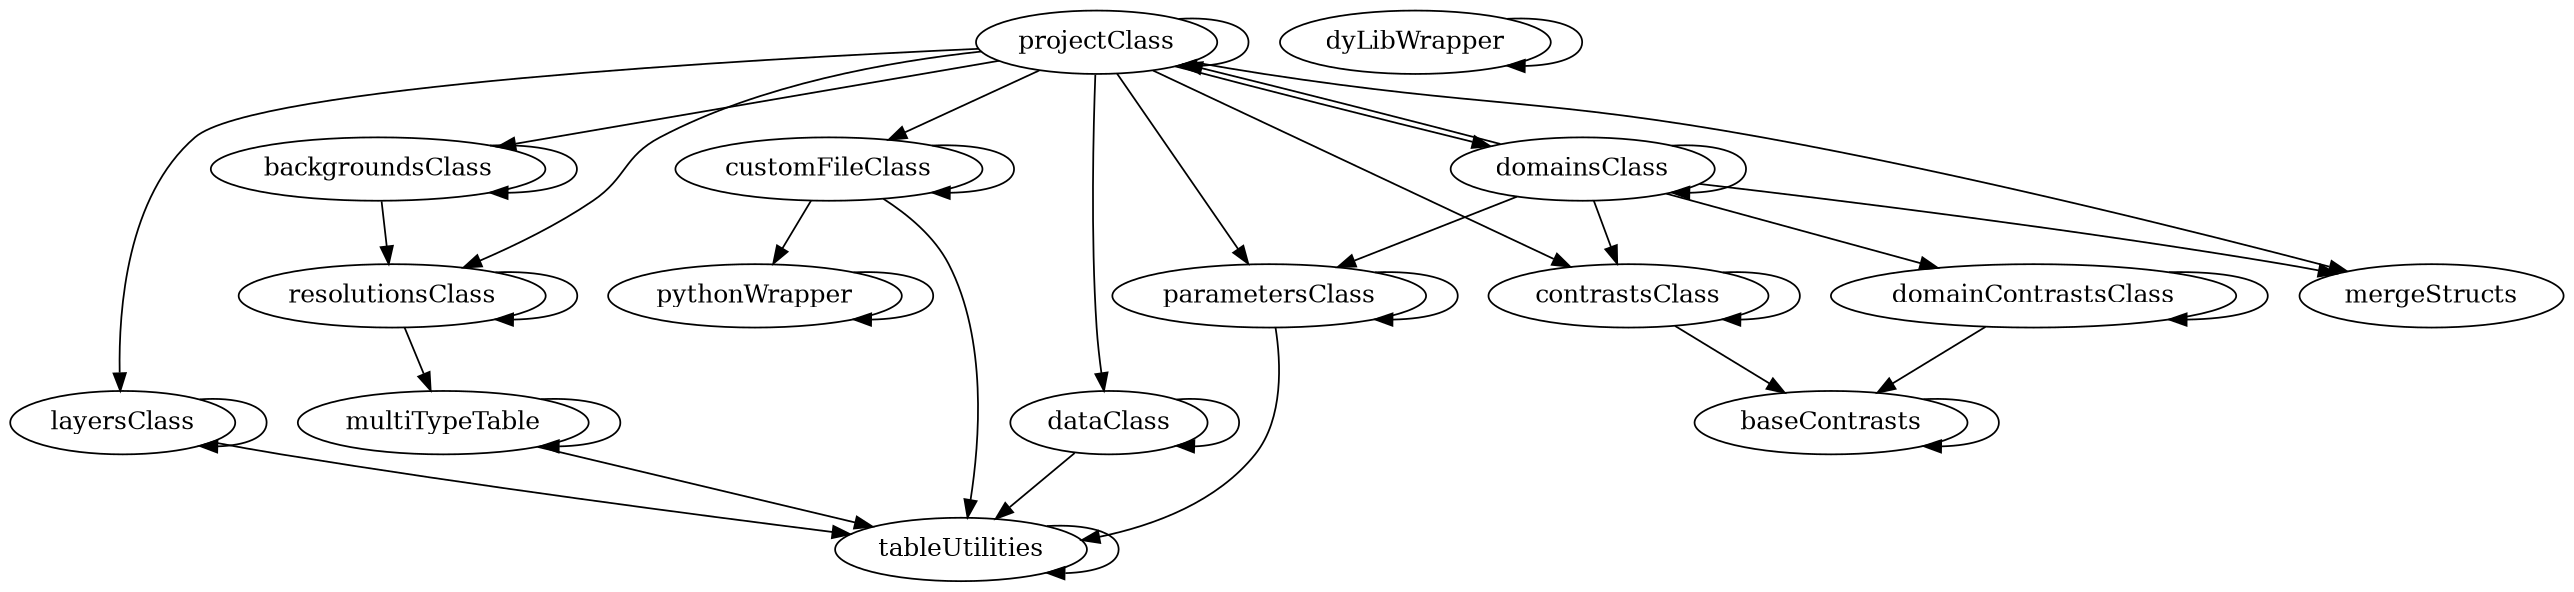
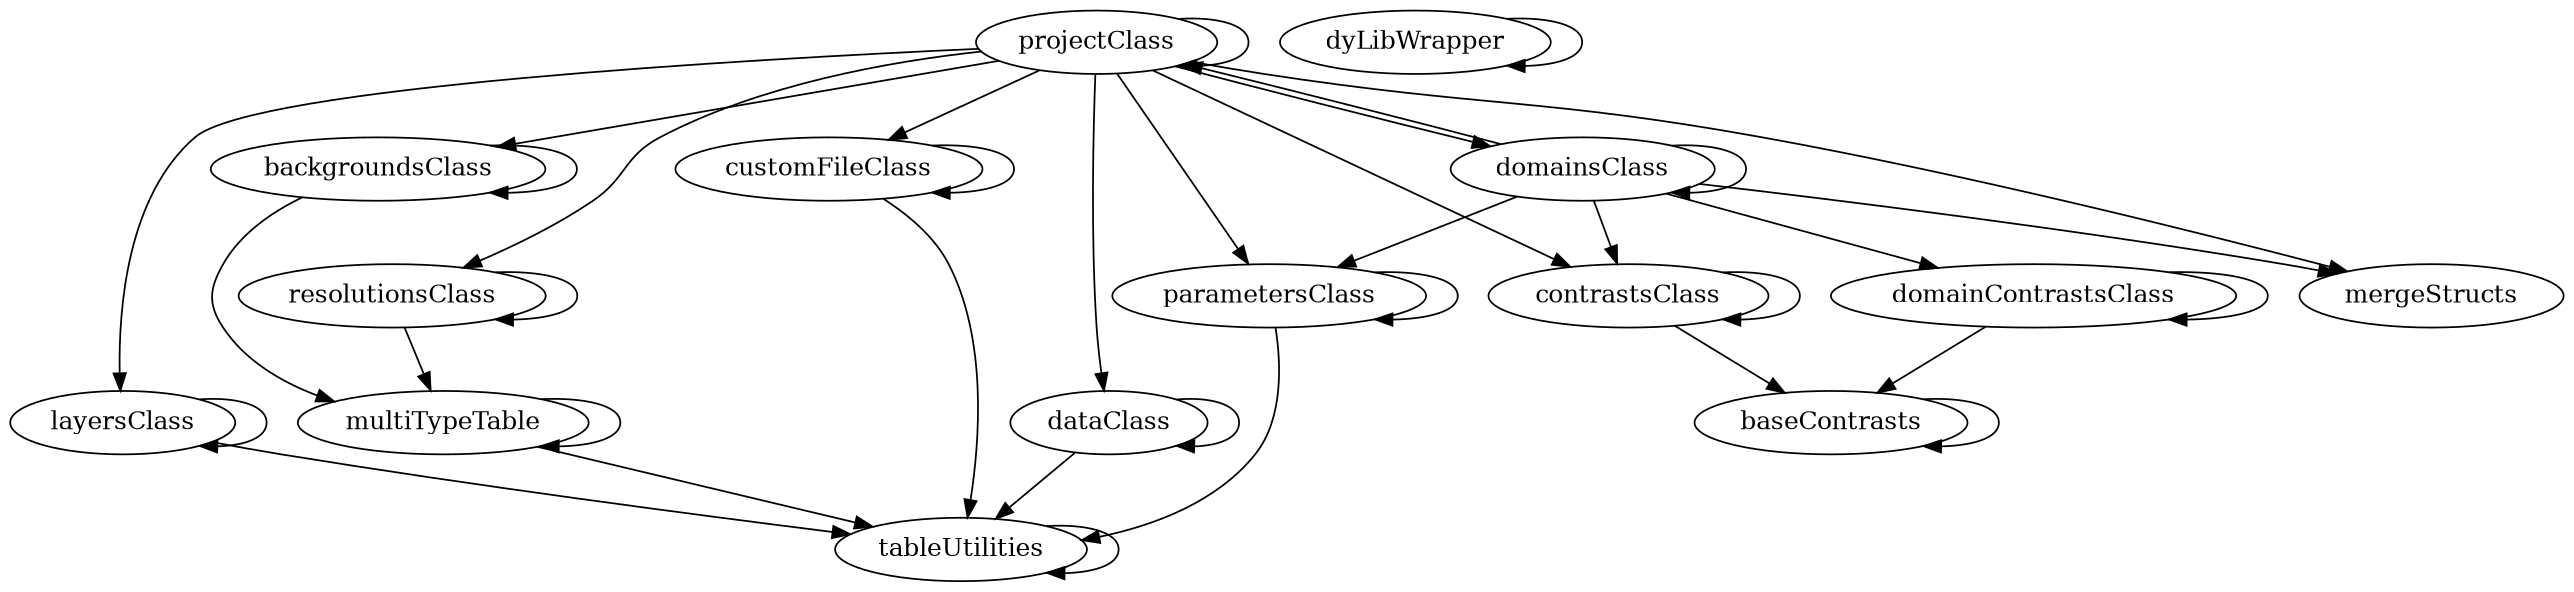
(384, 224) -> (213, 303)
(755, 296) -> none
